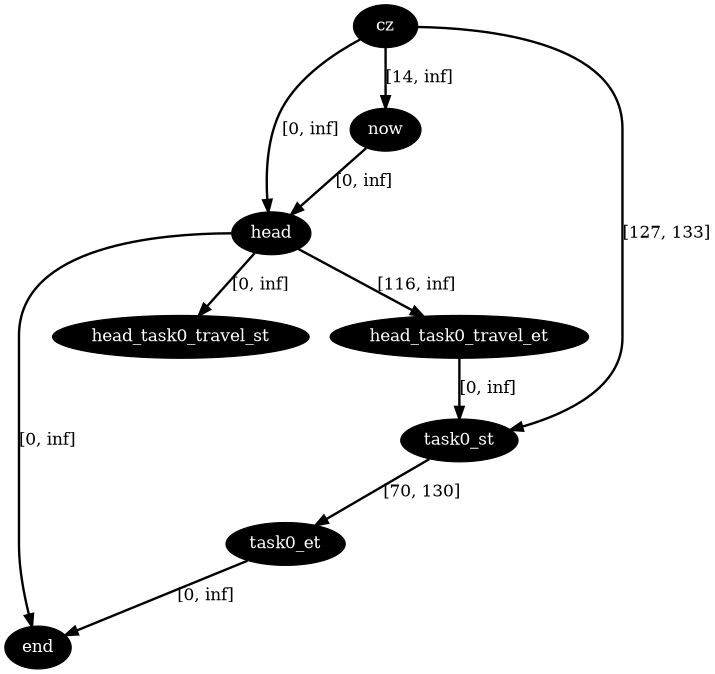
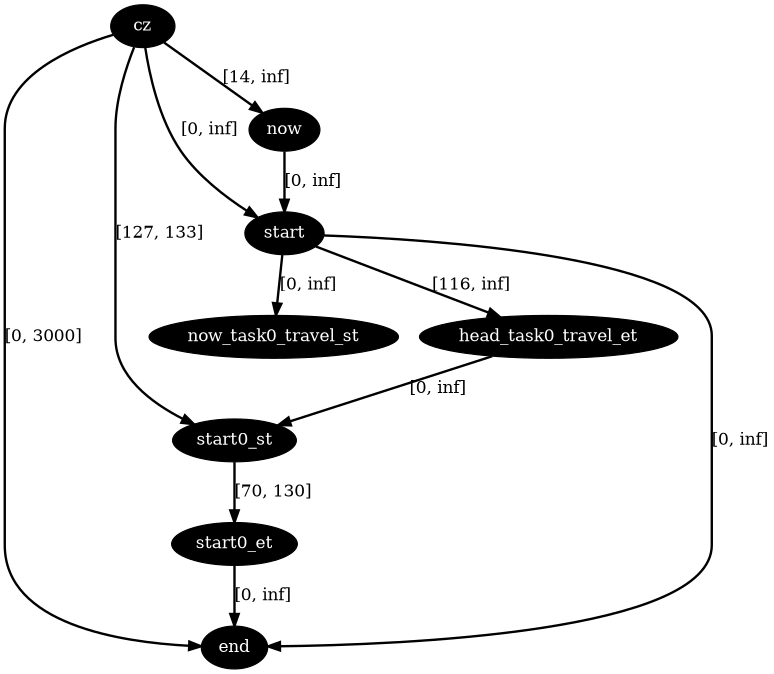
(271, 233) -> (284, 233)
(181, 337) -> (274, 337)
none -> (5, 375)
(459, 440) -> (234, 440)
(286, 544) -> (234, 544)
